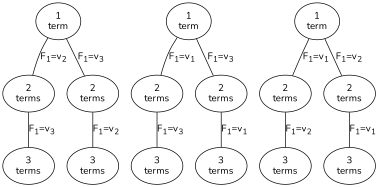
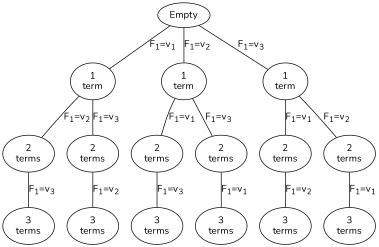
none -> (184, 15)
